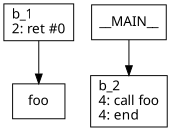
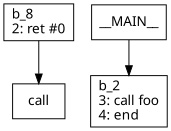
(39, 22) -> (39, 22)
(39, 101) -> (39, 101)
(129, 101) -> (129, 101)
